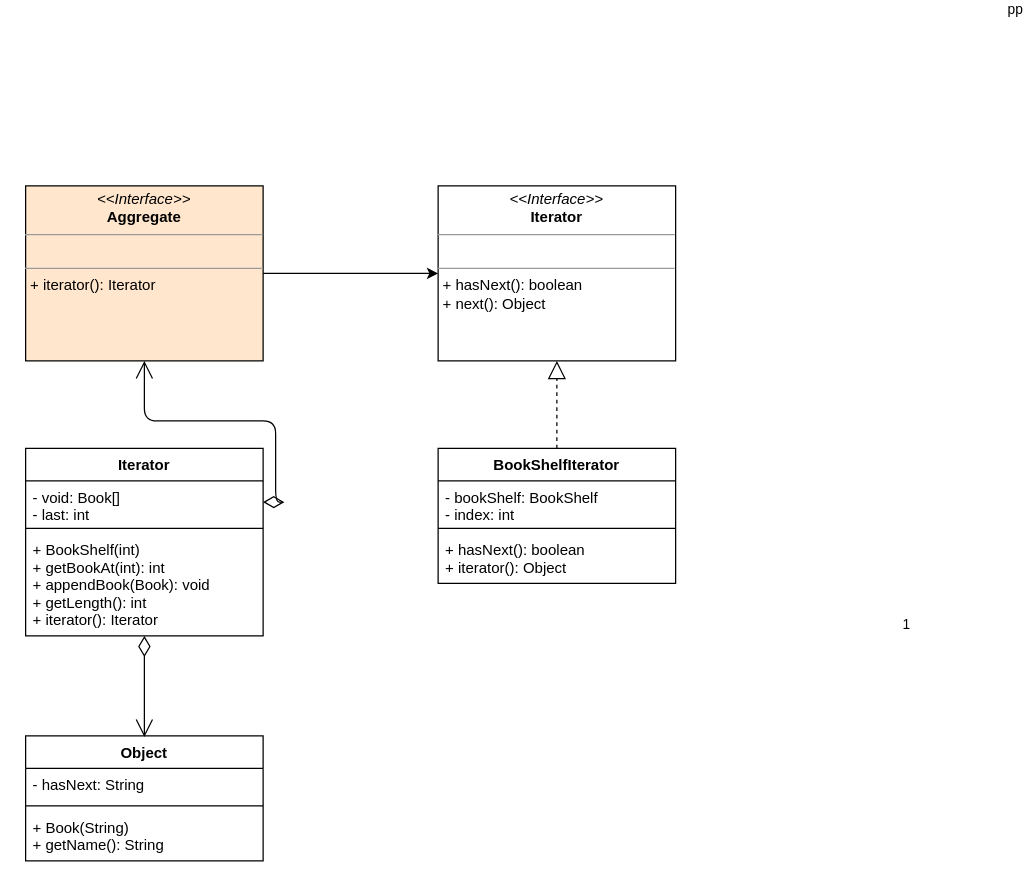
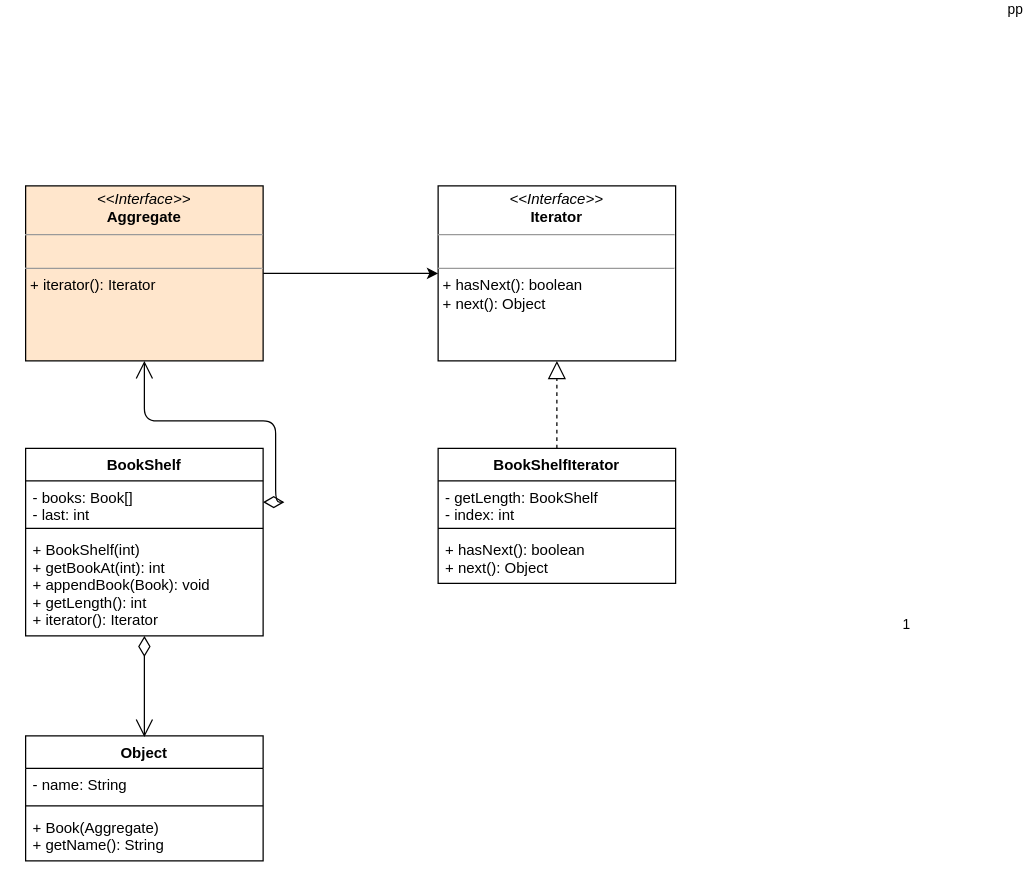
(144, 465) -> (144, 465)
(84, 498) -> (90, 498)
(528, 498) -> (530, 498)
(521, 550) -> (521, 550)
(96, 785) -> (84, 785)
(87, 828) -> (102, 828)
